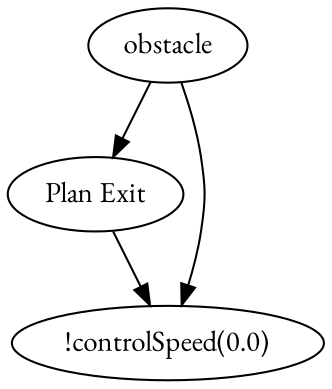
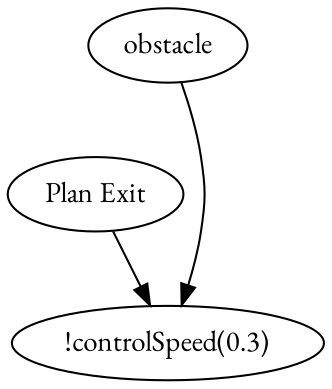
(137, 110) -> none
(168, 343) -> (168, 343)
